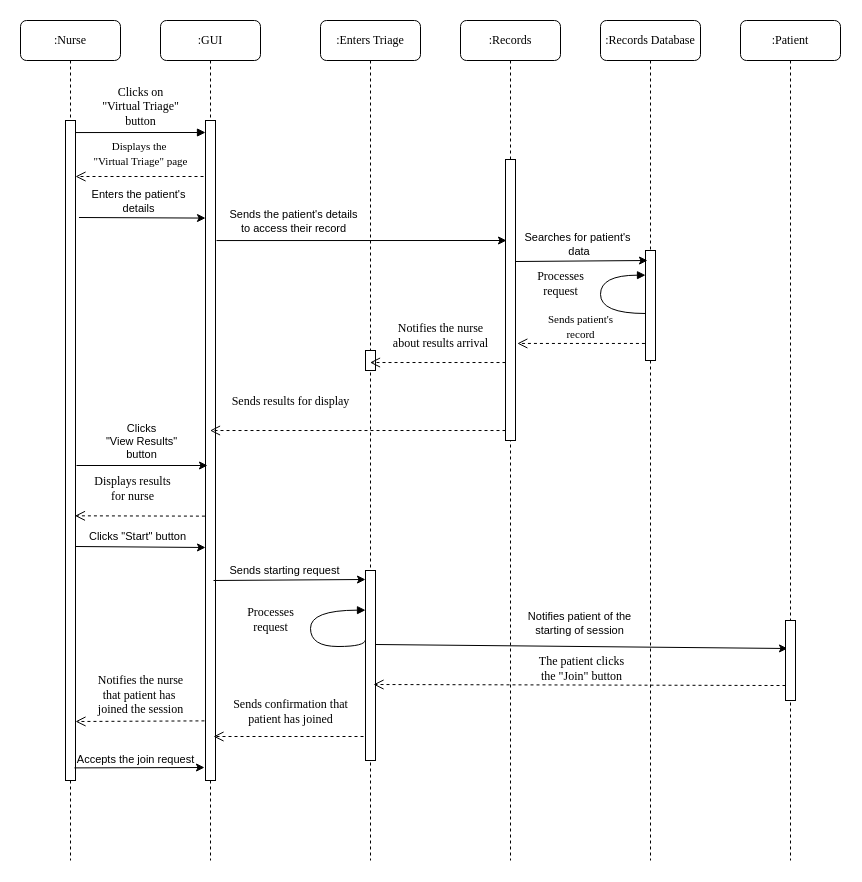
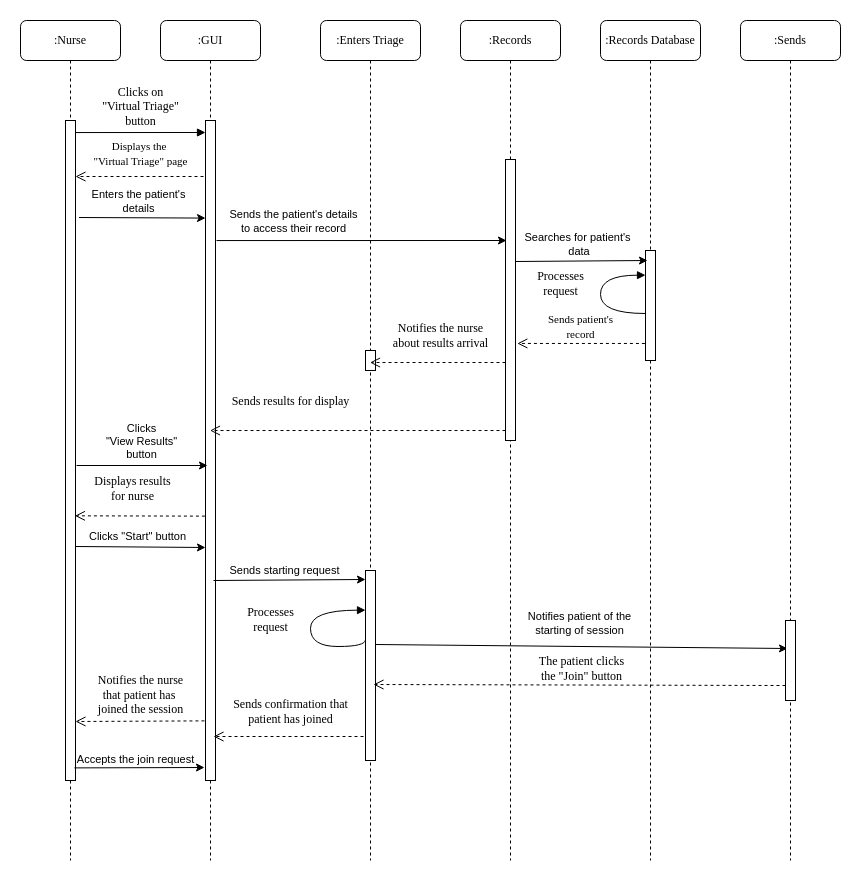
(791, 41) -> (791, 41)
